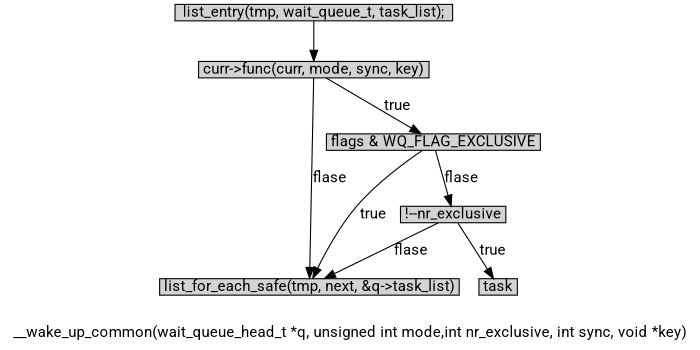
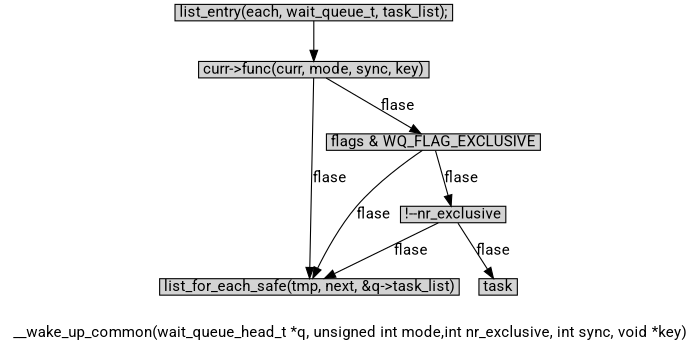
(314, 13) -> (314, 13)
(398, 106) -> (398, 106)
(374, 215) -> (374, 215)
(493, 251) -> (493, 251)
